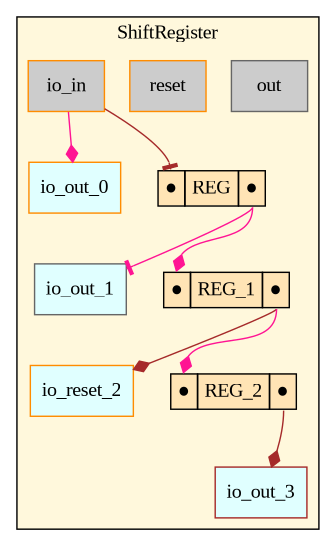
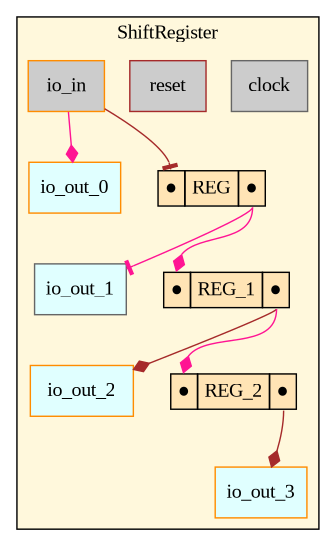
(168, 86) -> (168, 86)
(270, 86) -> (270, 86)
(82, 391) -> (82, 391)
(261, 492) -> (261, 492)
